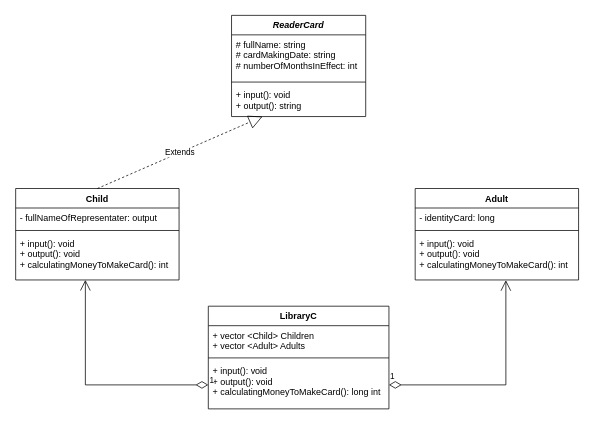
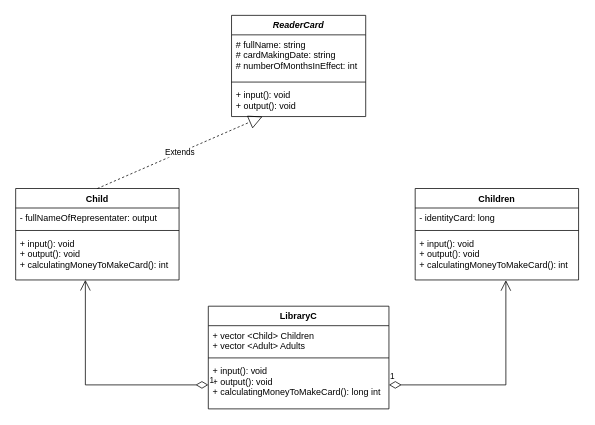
(267, 95) -> (267, 95)
(497, 199) -> (497, 199)
